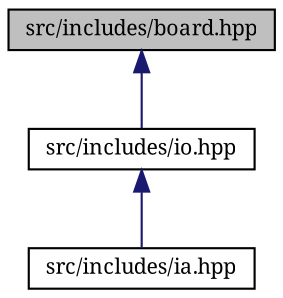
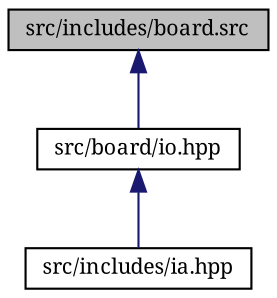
(142, 30) -> (138, 30)
(142, 149) -> (138, 149)
